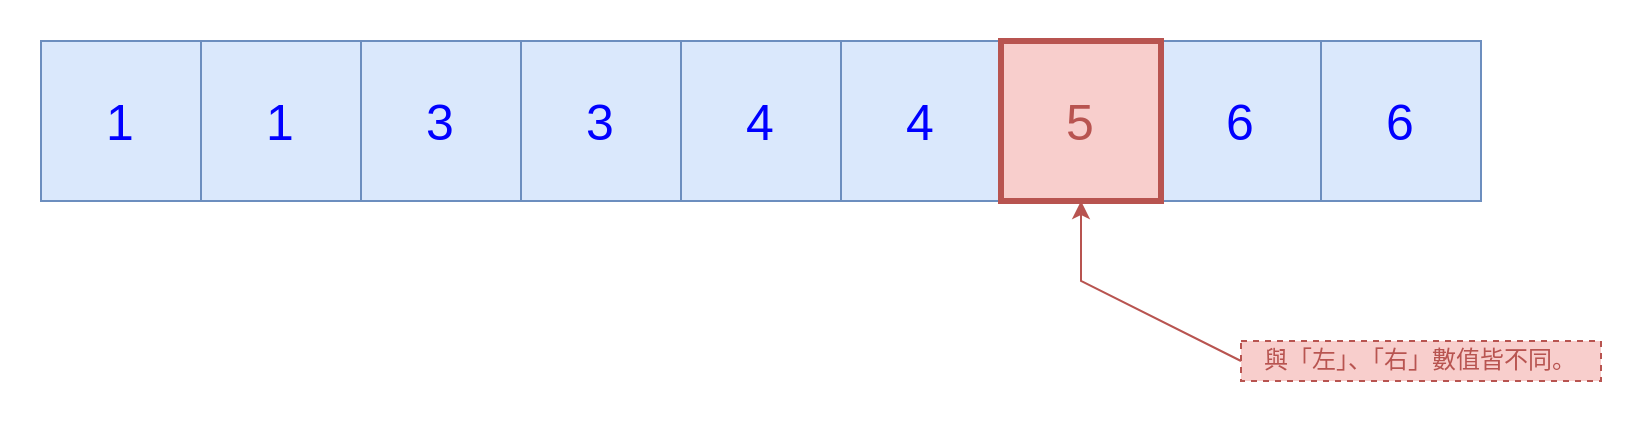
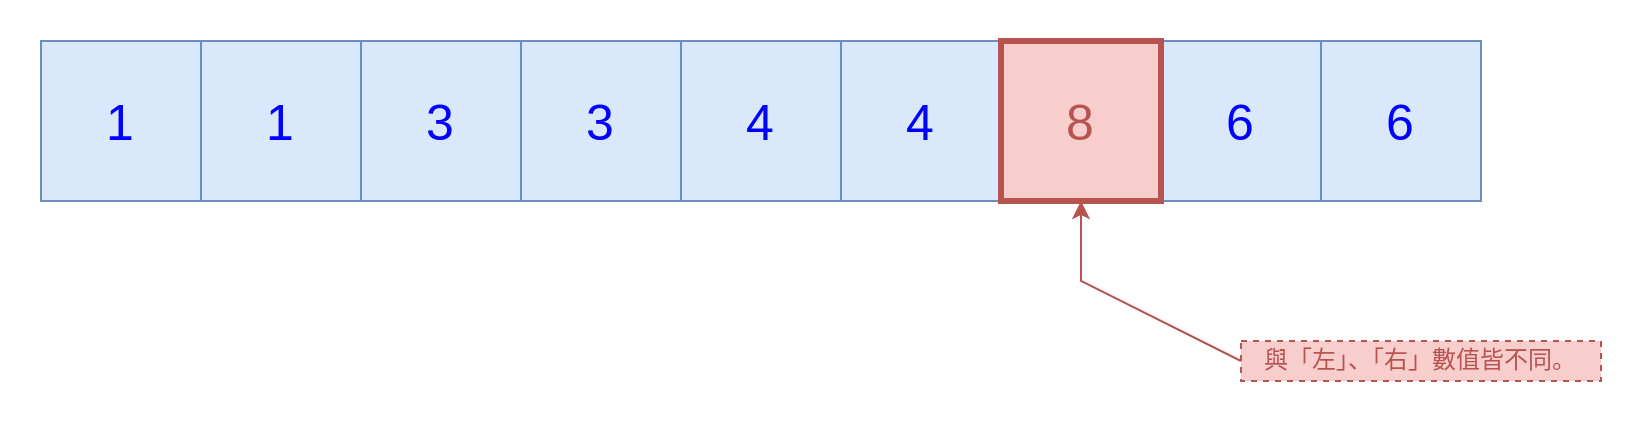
(1081, 121) -> (1081, 121)
